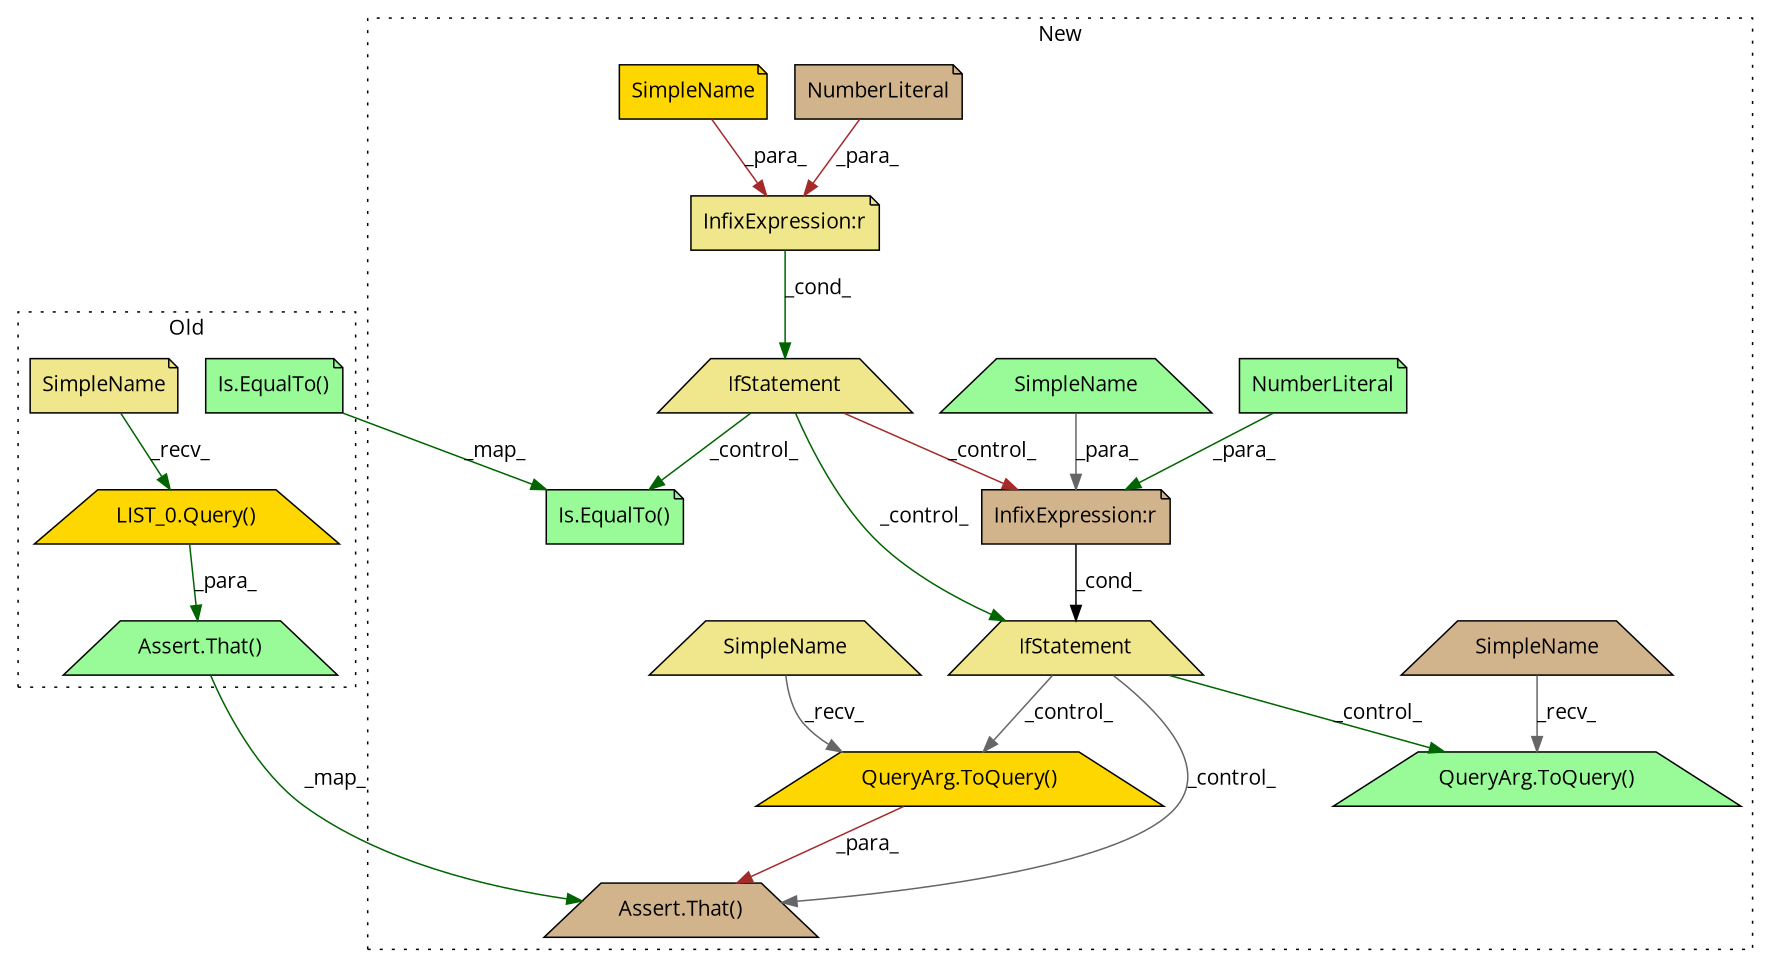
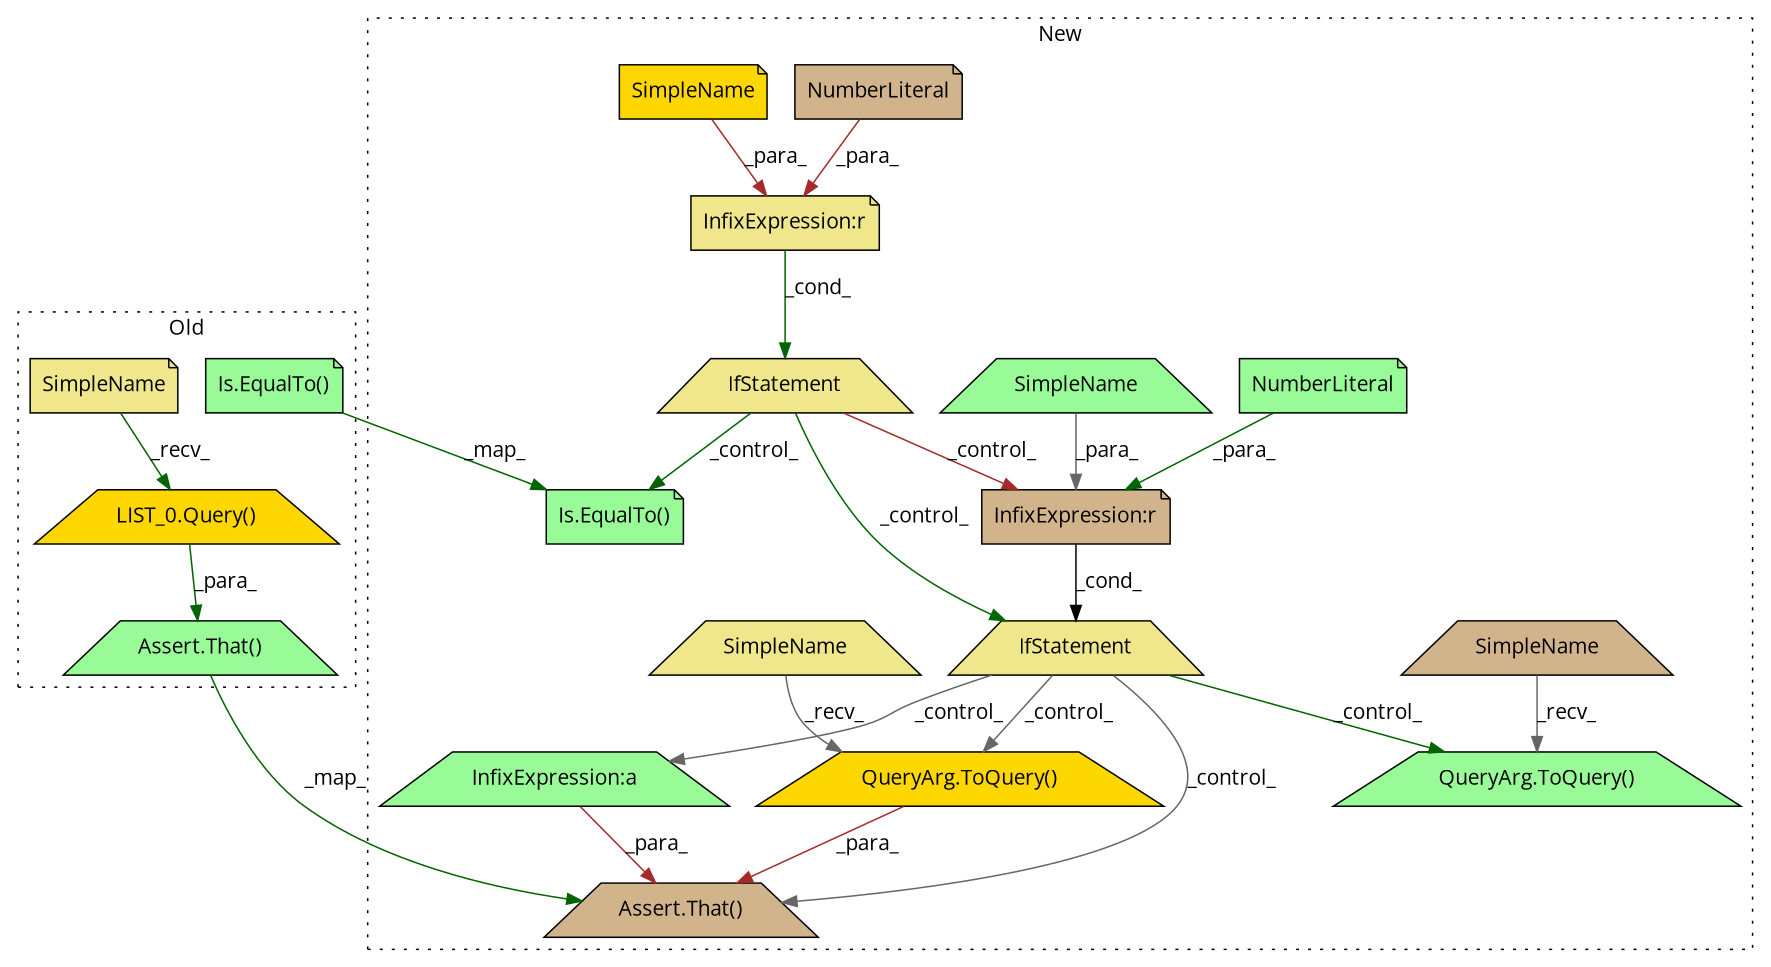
none -> (555, 779)
